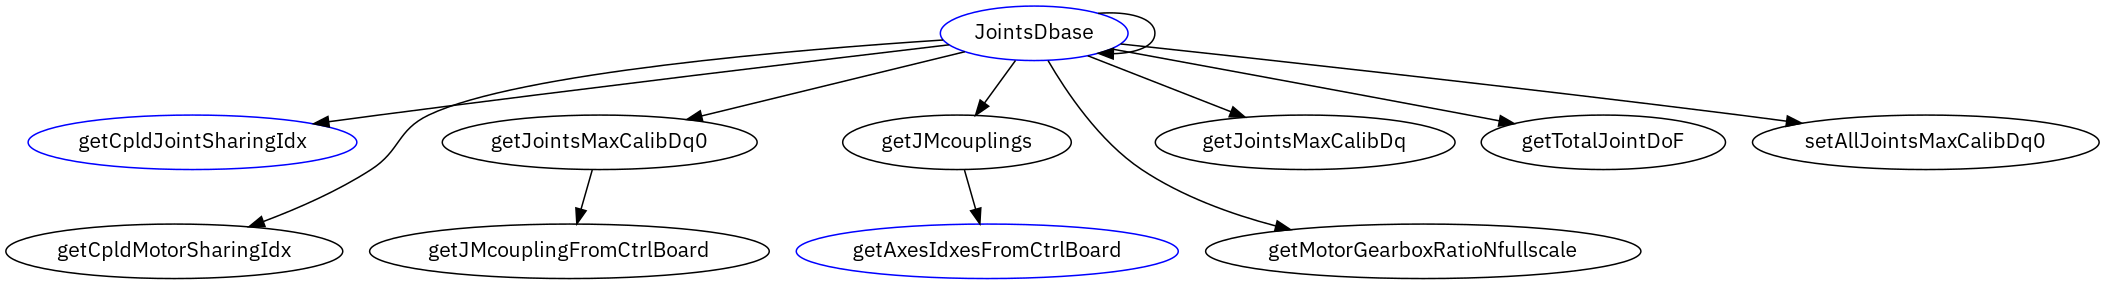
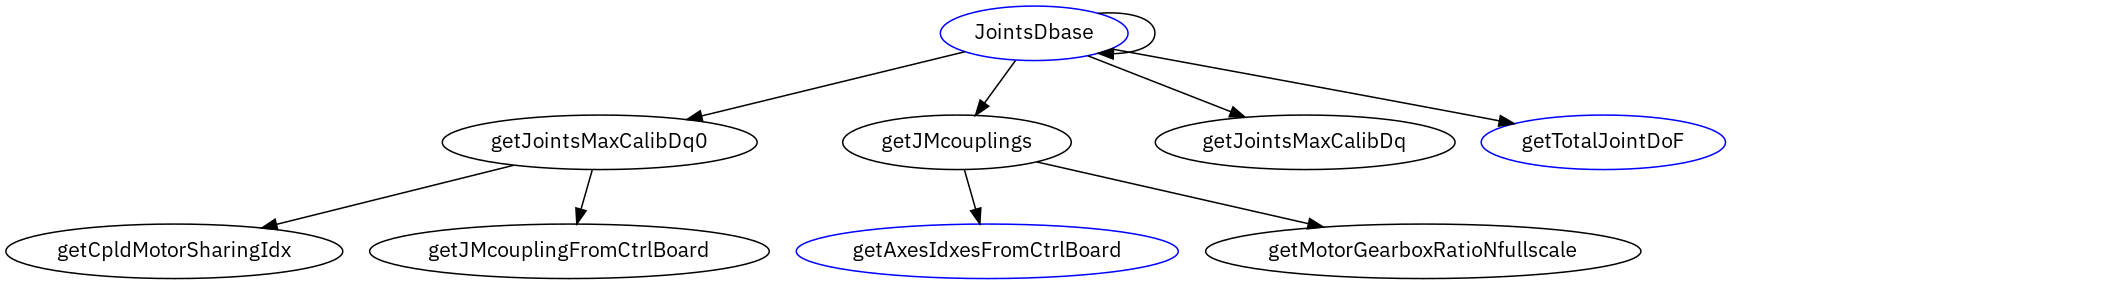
(585, 76) -> (395, 195)
(192, 142) -> none
(1603, 142) -> (1603, 142)
(1926, 142) -> none
(1142, 170) -> (1172, 193)
